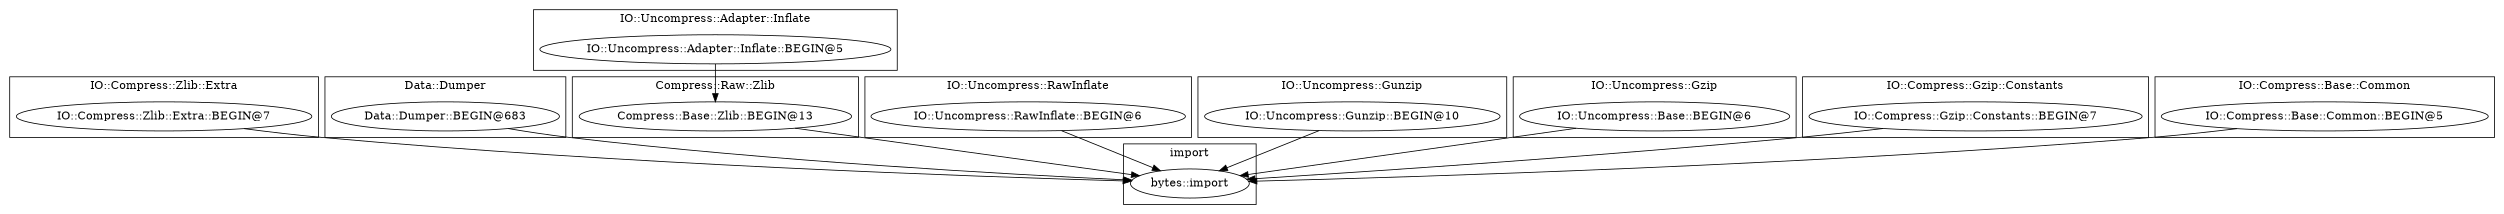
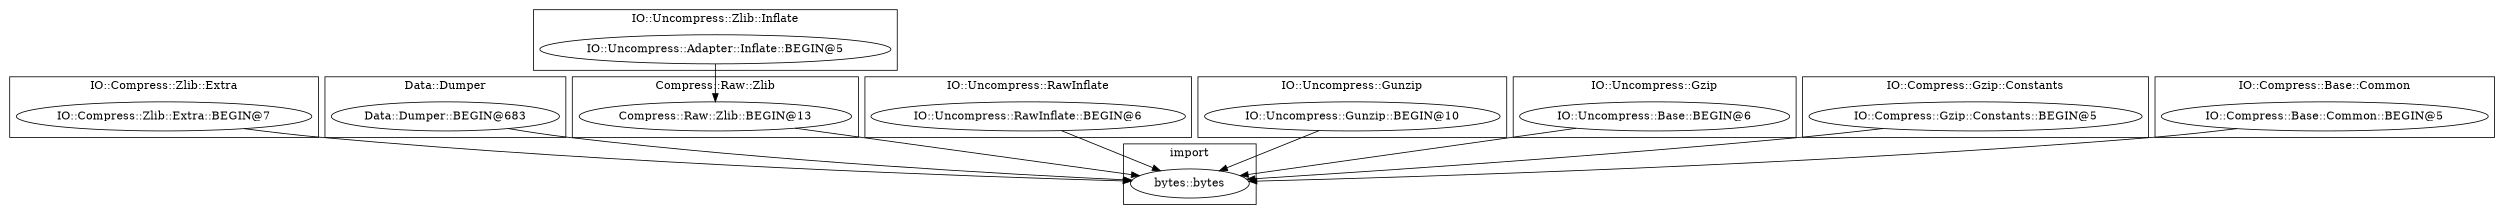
(715, 19) -> (715, 19)
(715, 116) -> (715, 116)
(1976, 116) -> (1976, 116)
(1190, 183) -> (1190, 183)
